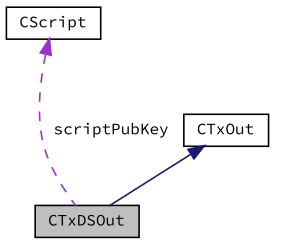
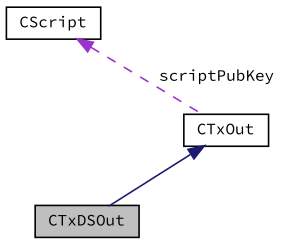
(41, 134) -> (147, 81)
